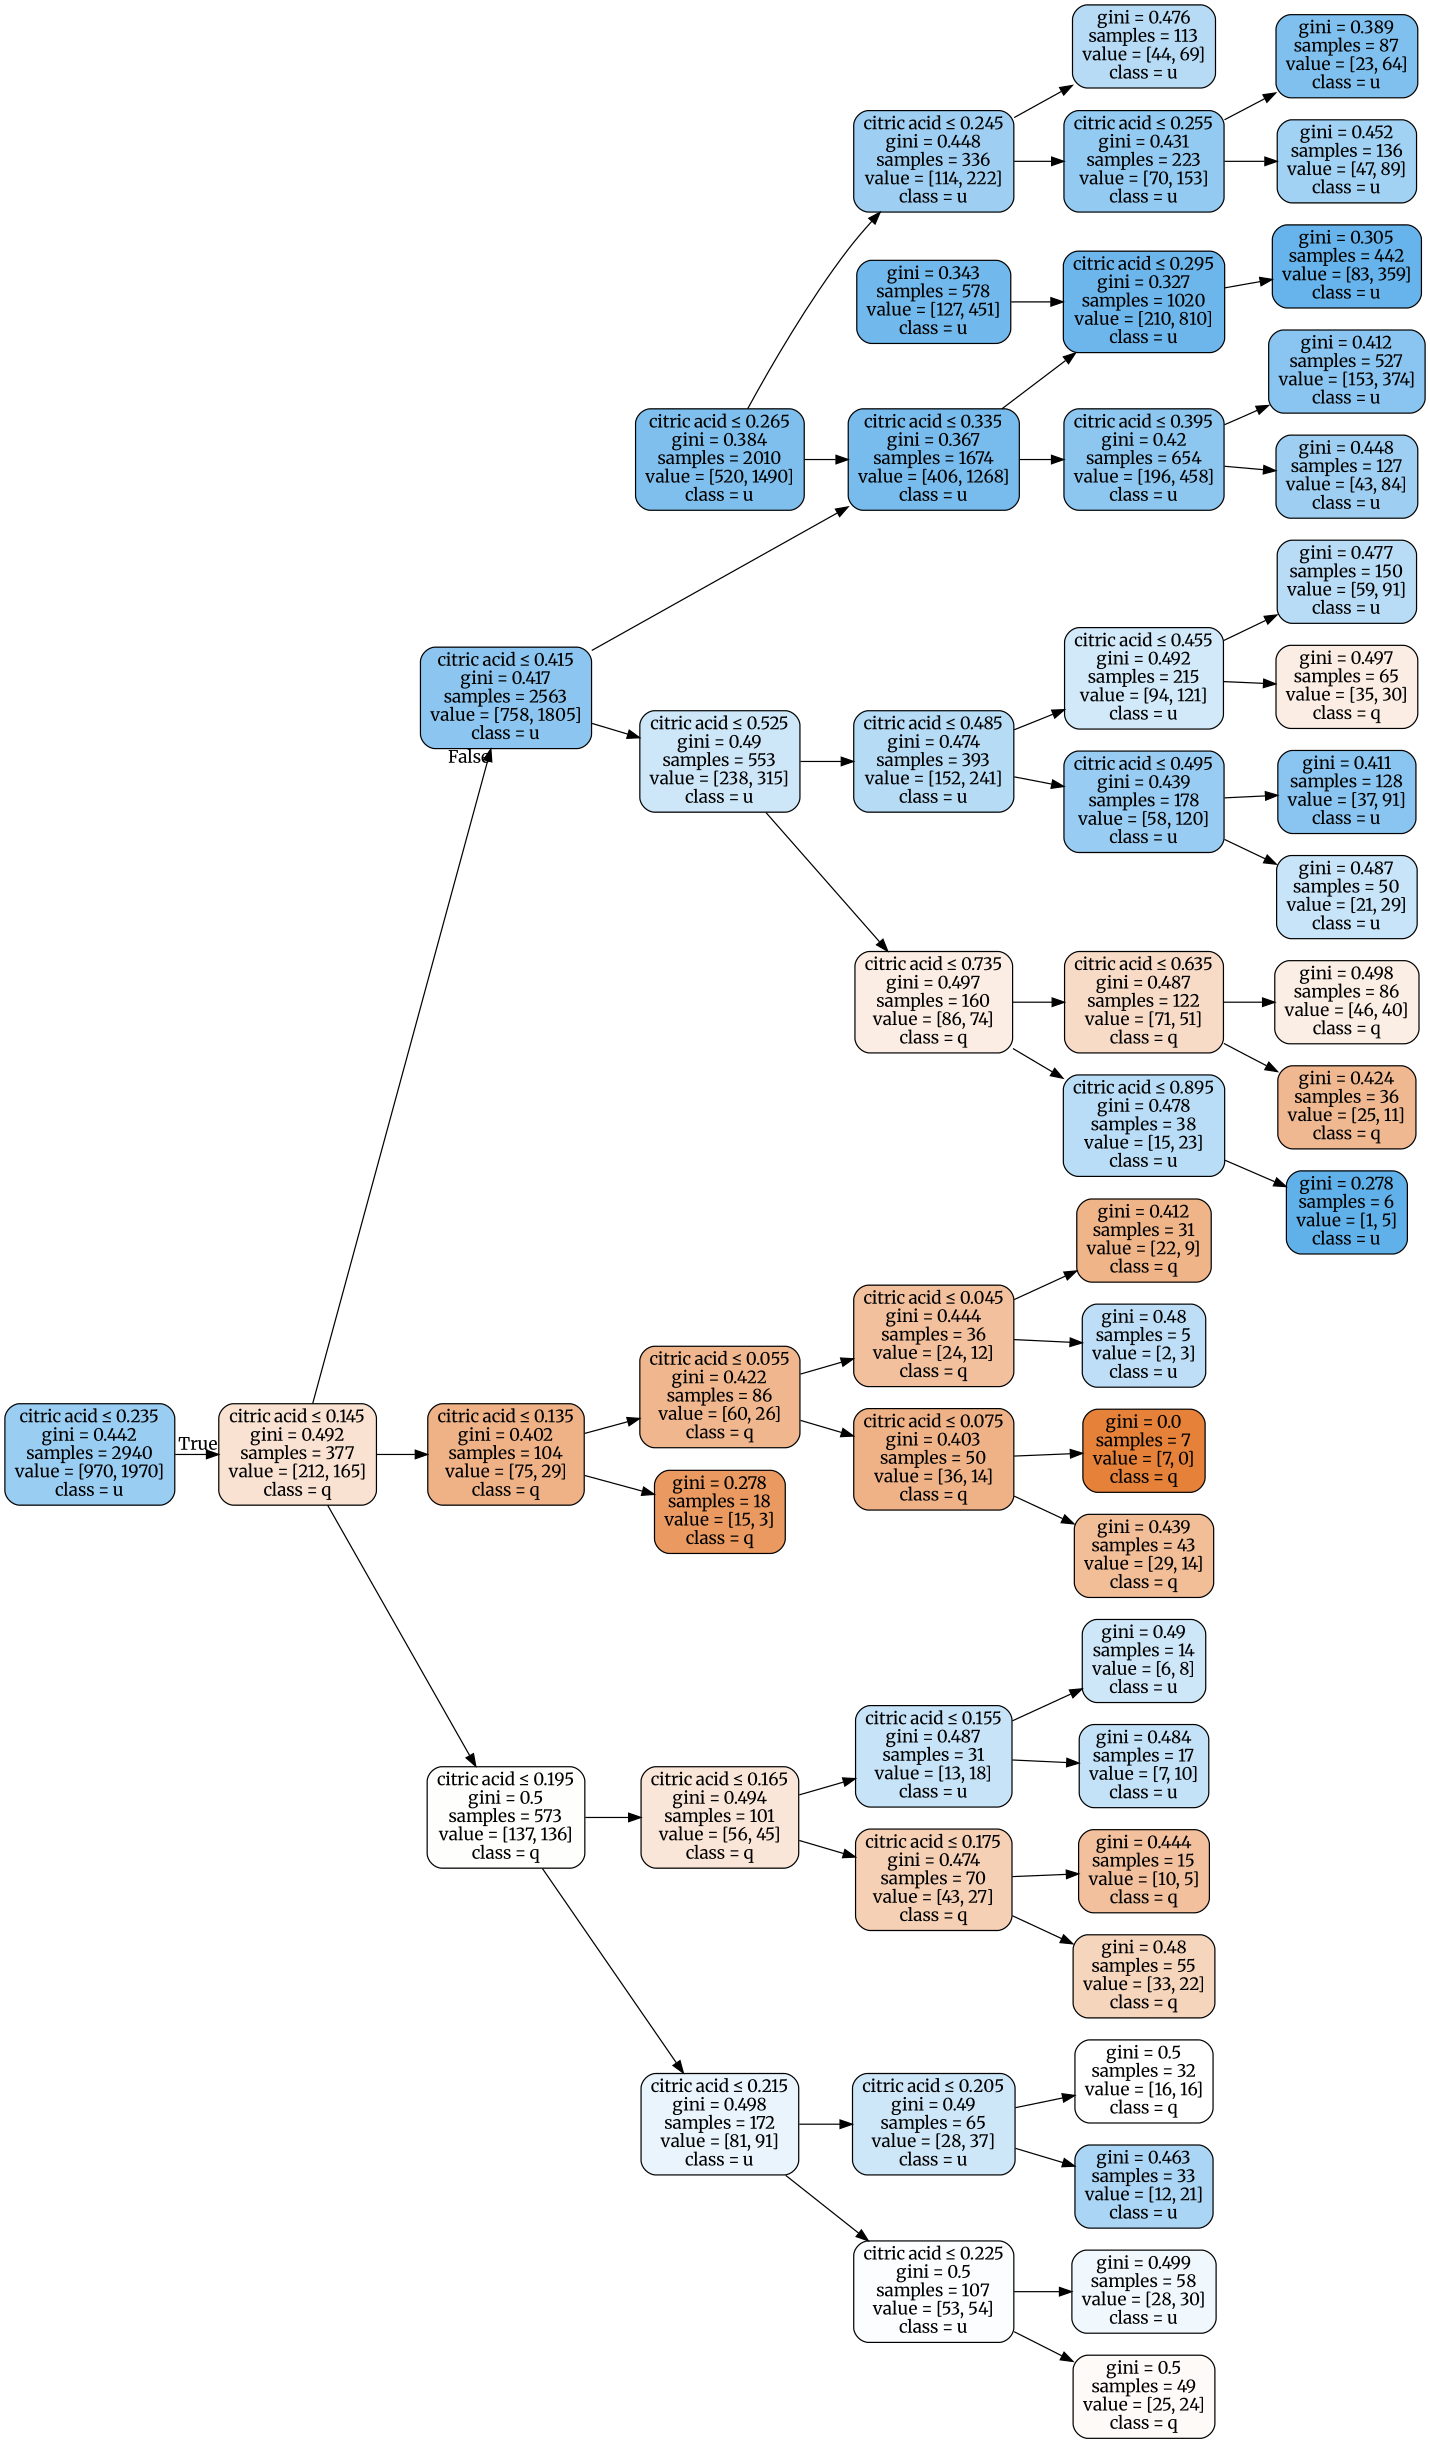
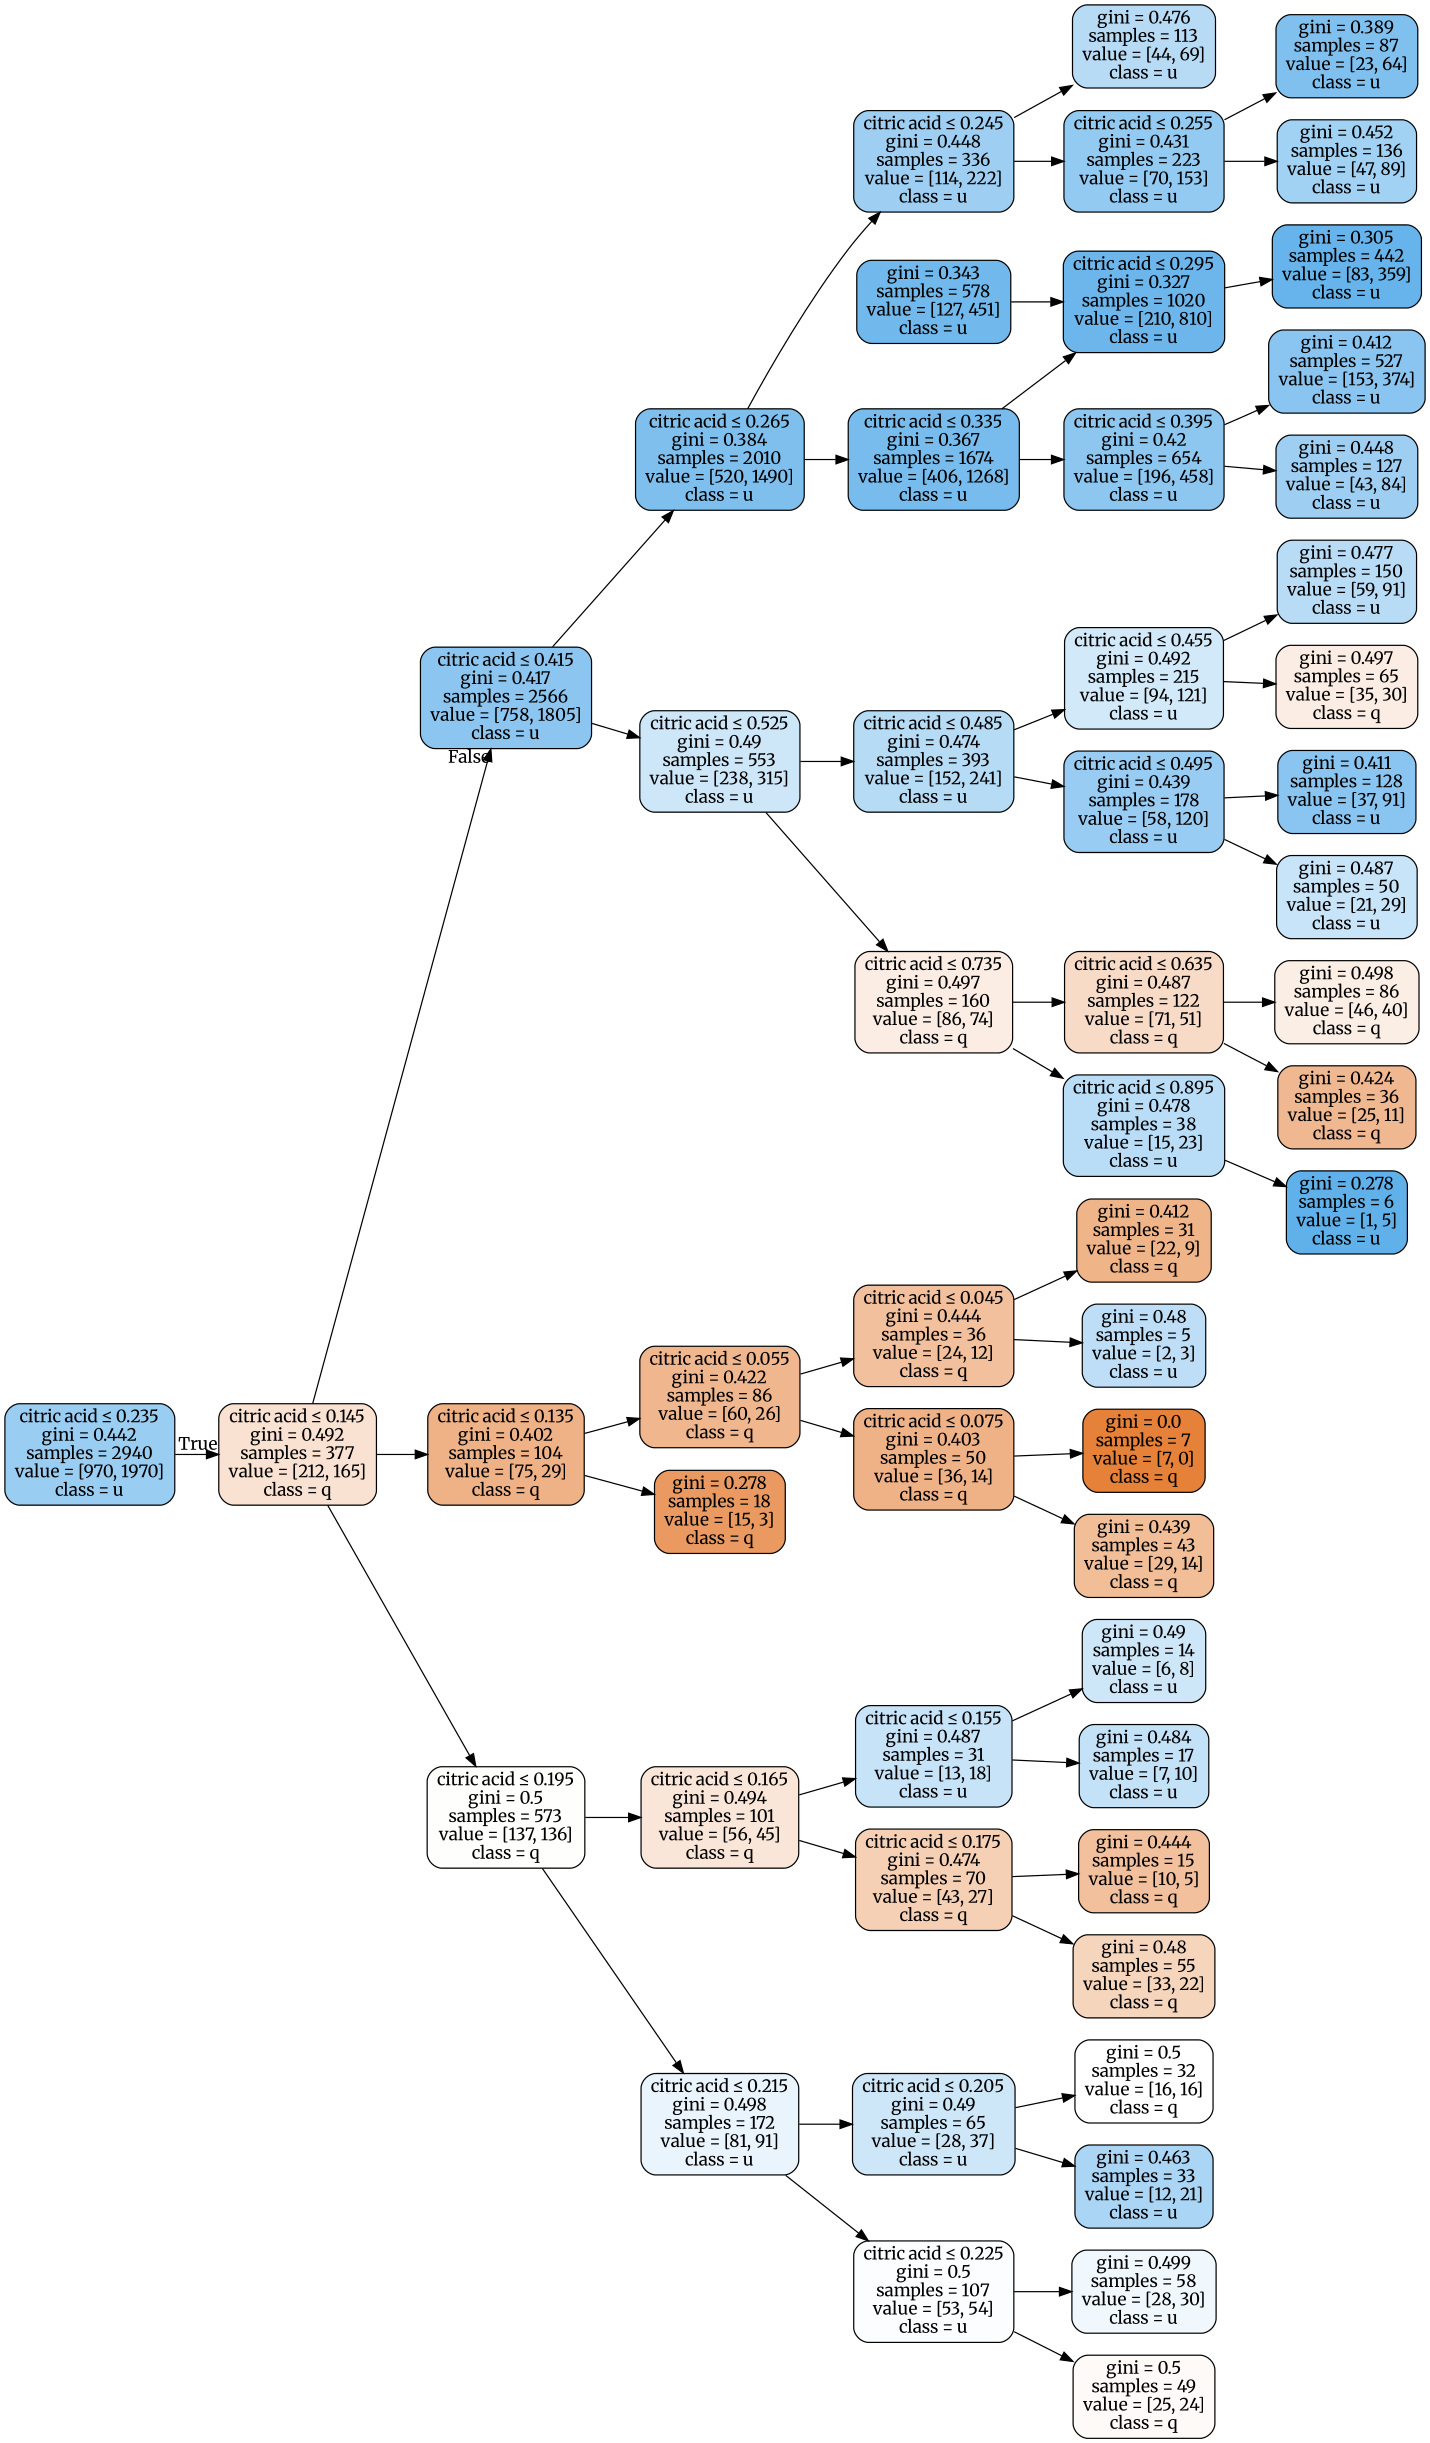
(715, 582) -> (609, 583)
(506, 697) -> (506, 697)
